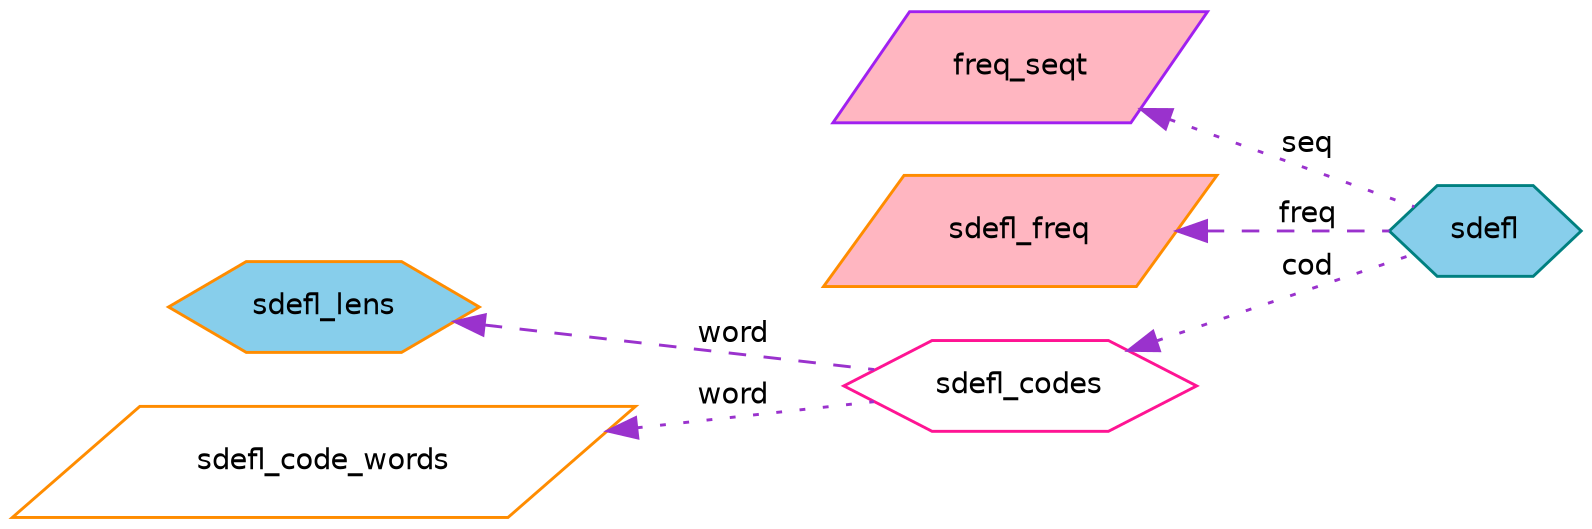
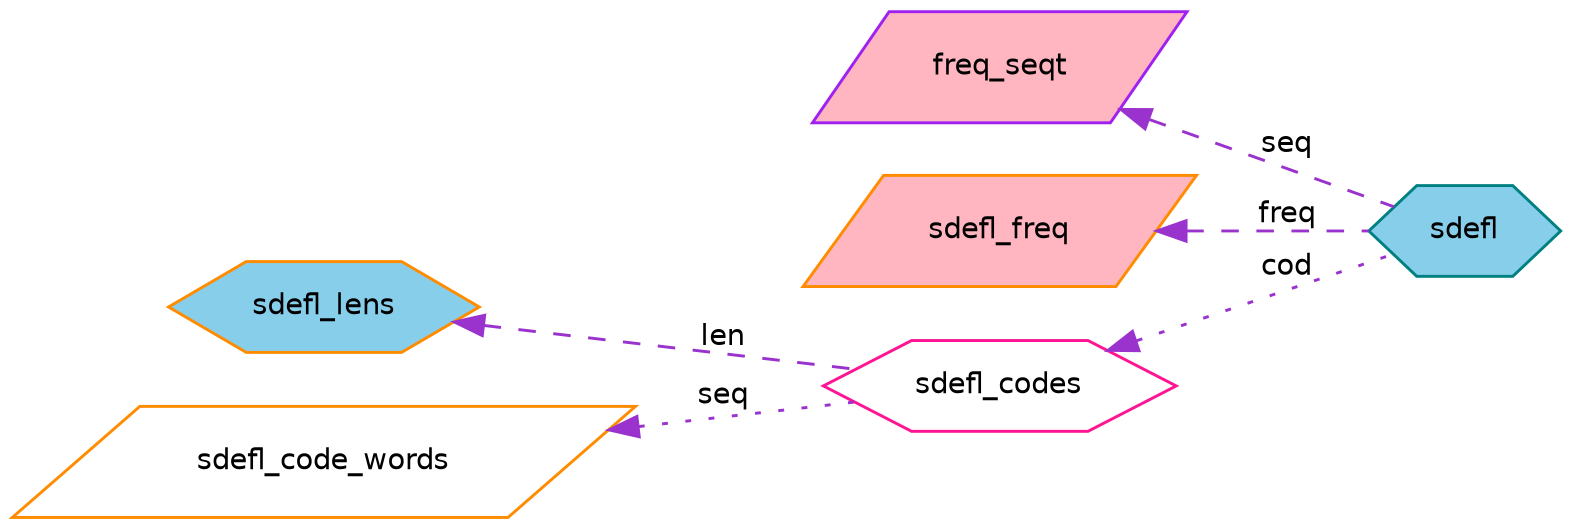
(1292, 163) -> (1272, 163)
(730, 335) -> (719, 338)
(730, 396) -> (719, 396)
